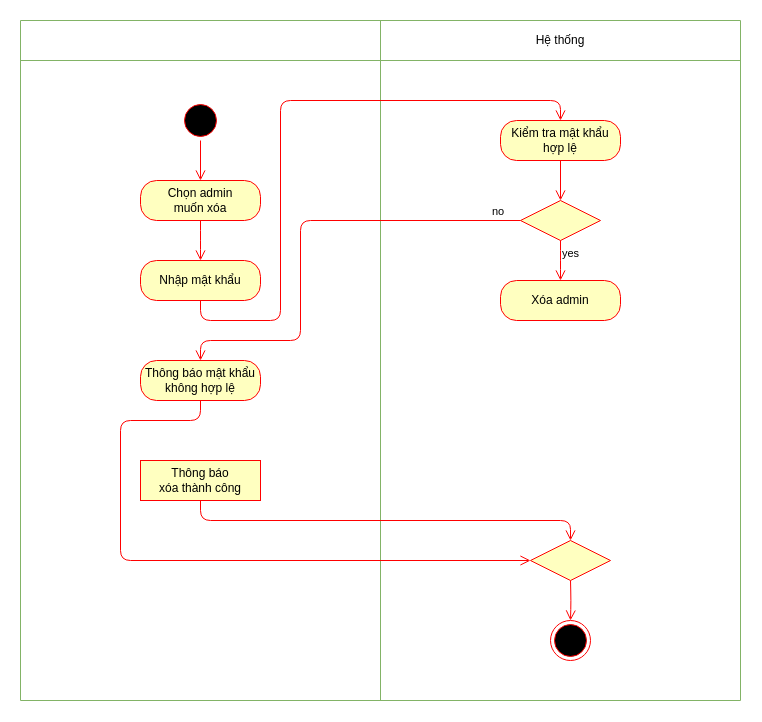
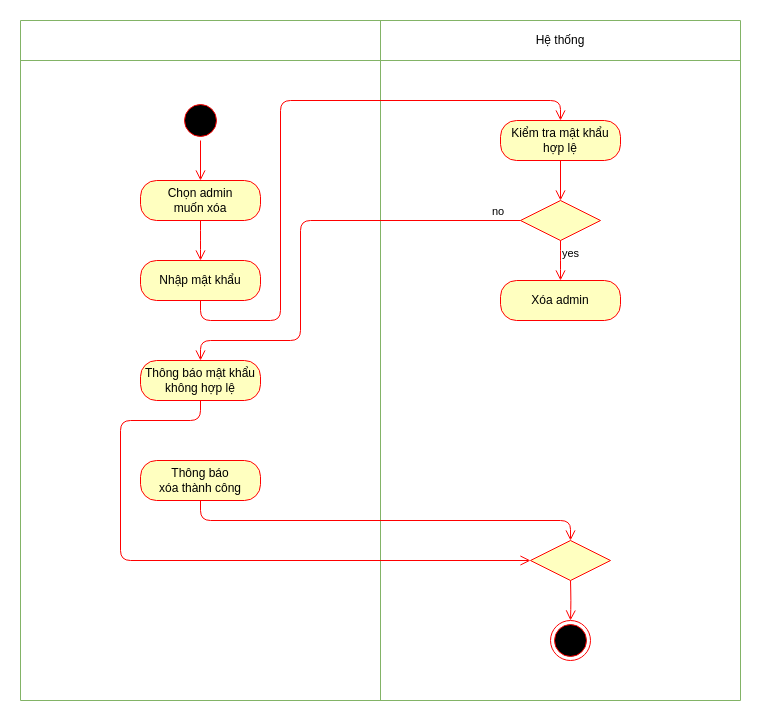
(201, 481) -> (201, 481)
